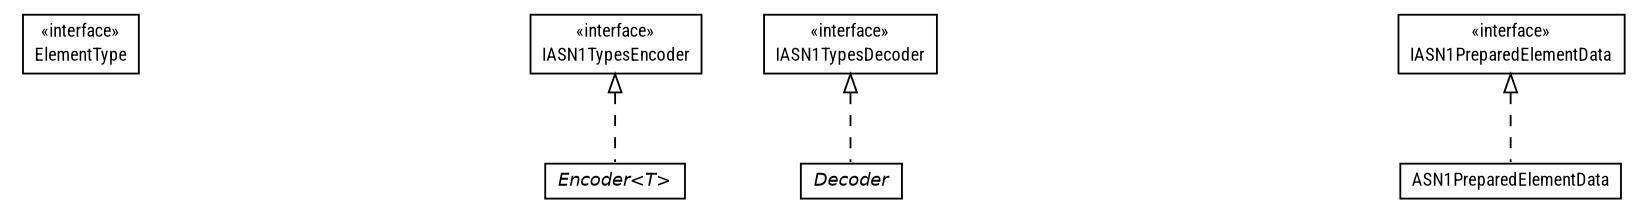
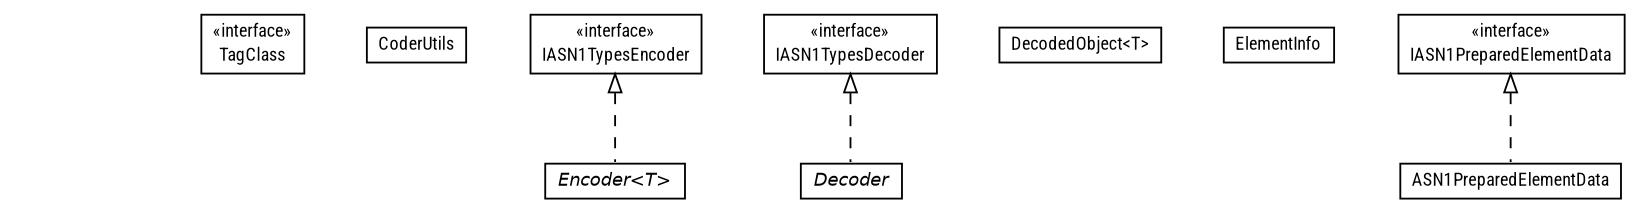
(80, 44) -> none
none -> (253, 44)
none -> (417, 44)
none -> (1080, 44)
none -> (1279, 44)
